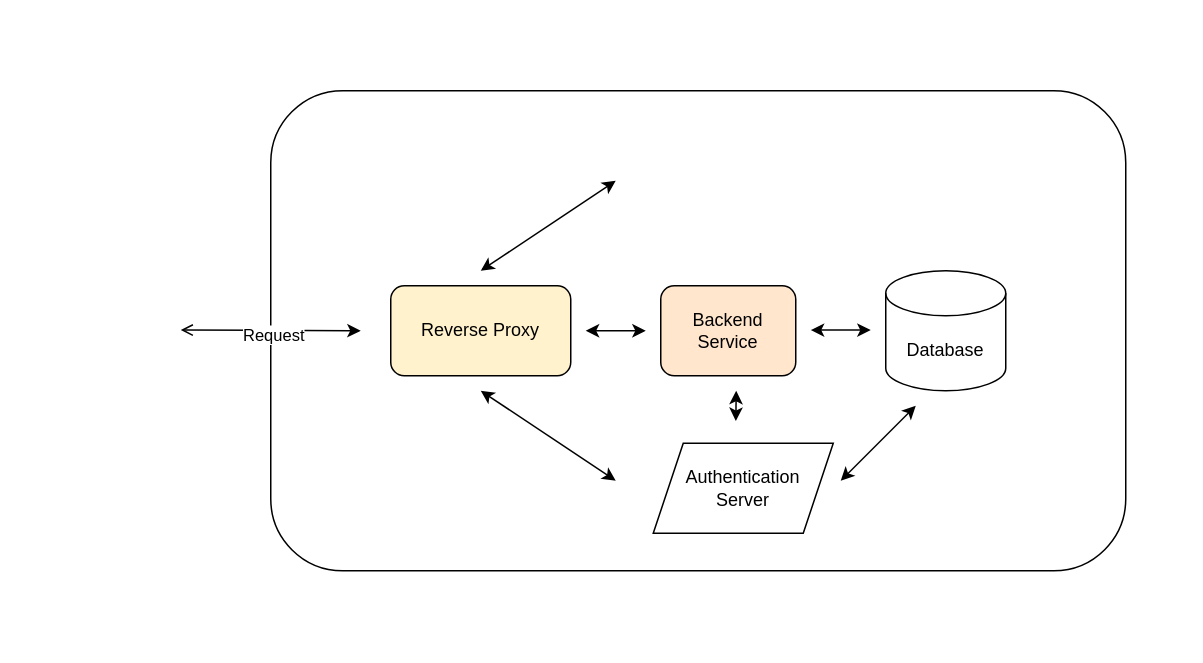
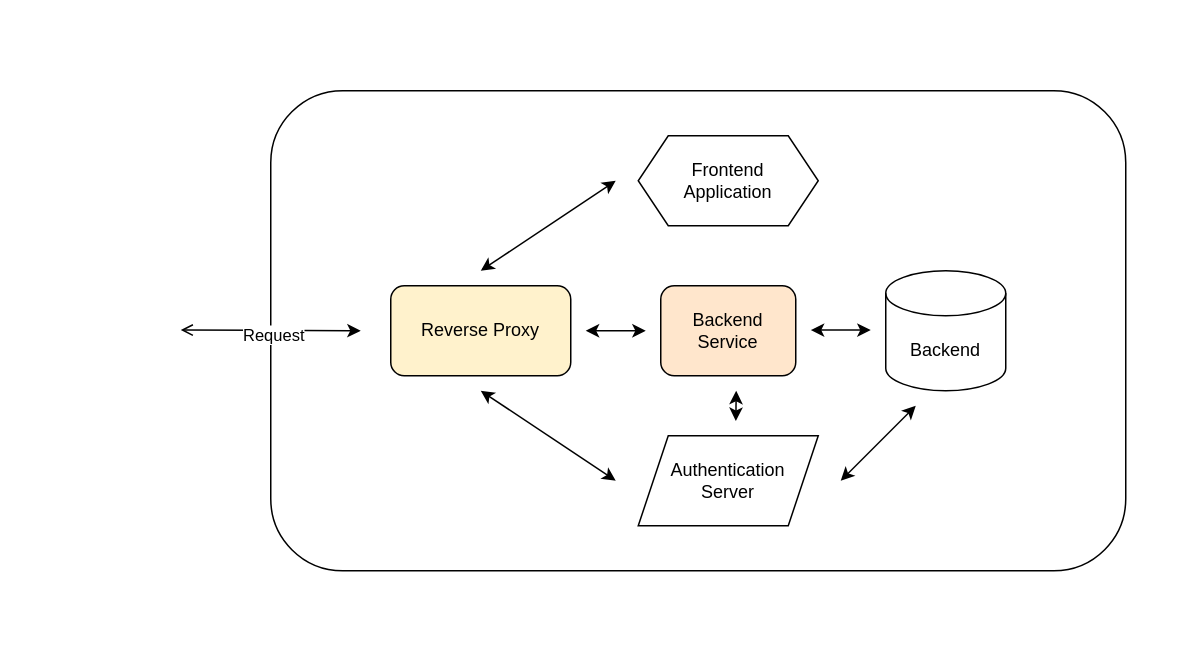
none -> (728, 181)
(946, 350) -> (946, 350)
(743, 488) -> (728, 481)
